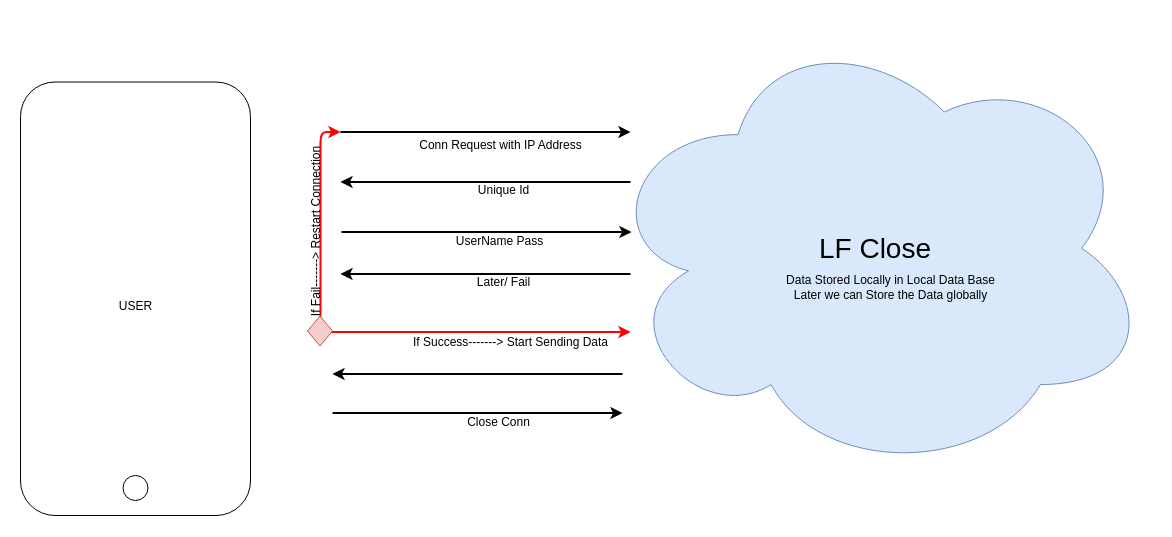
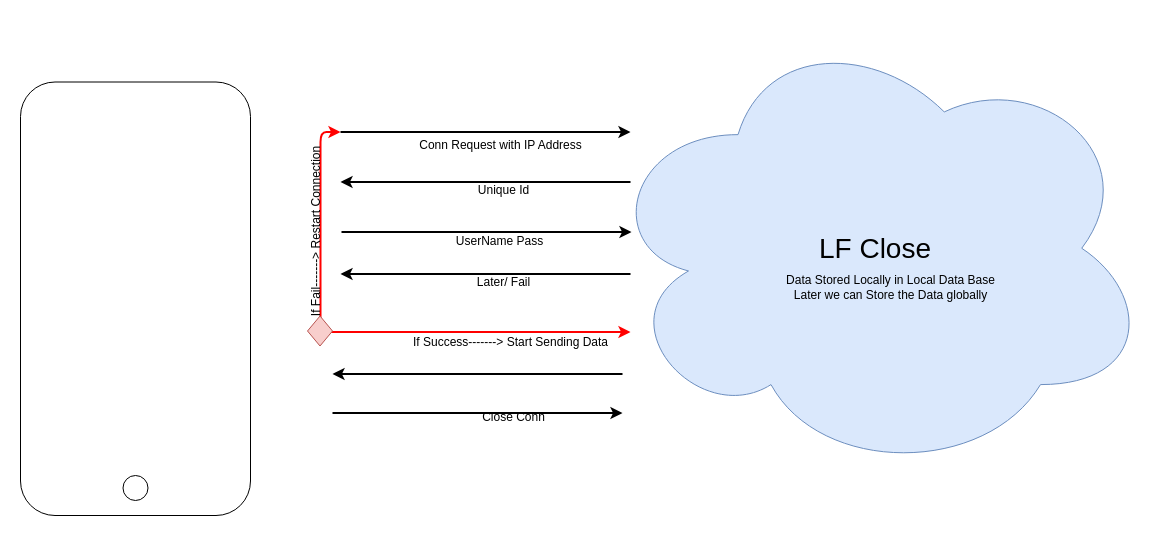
(136, 306) -> none
(498, 422) -> (513, 417)
